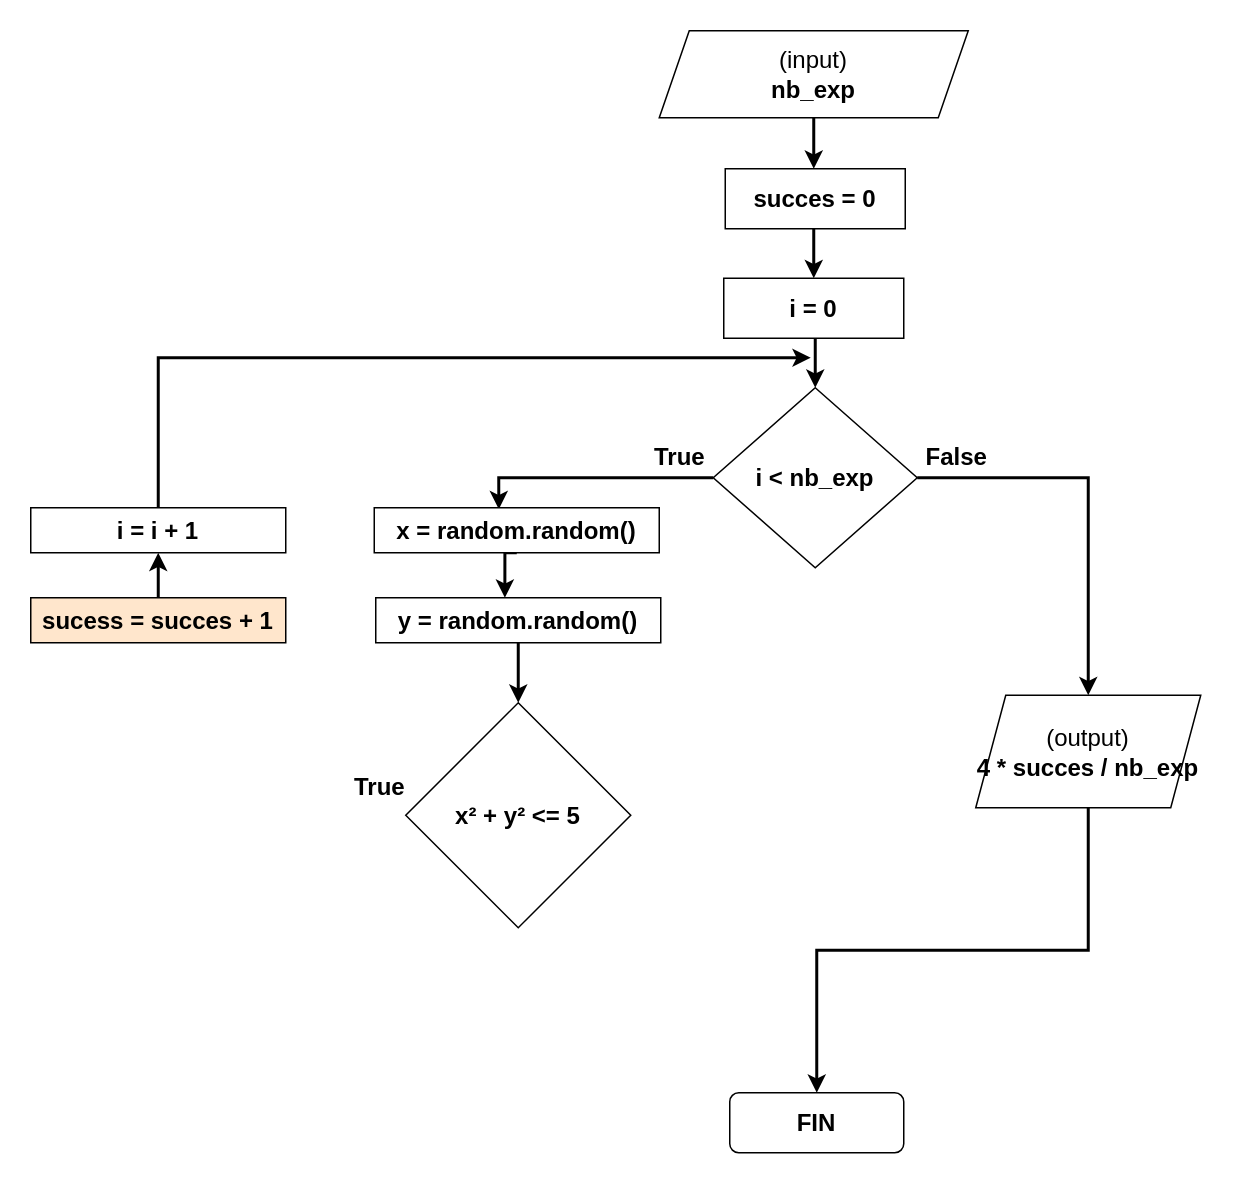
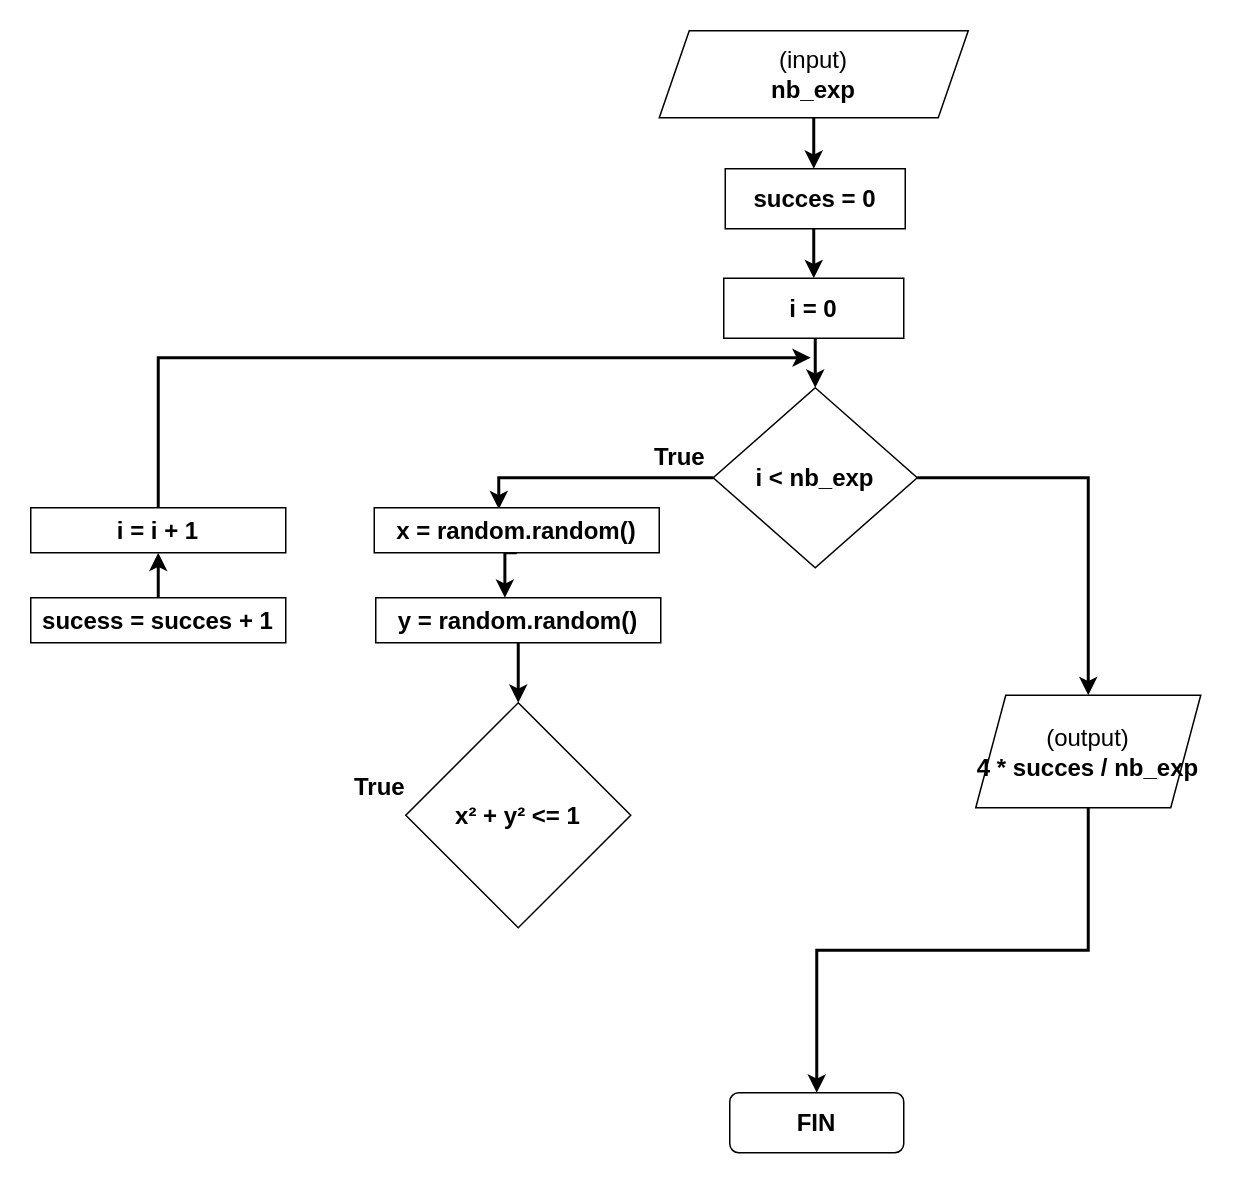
(977, 455) -> none
(158, 620) -> (158, 620)
(518, 815) -> (518, 815)
